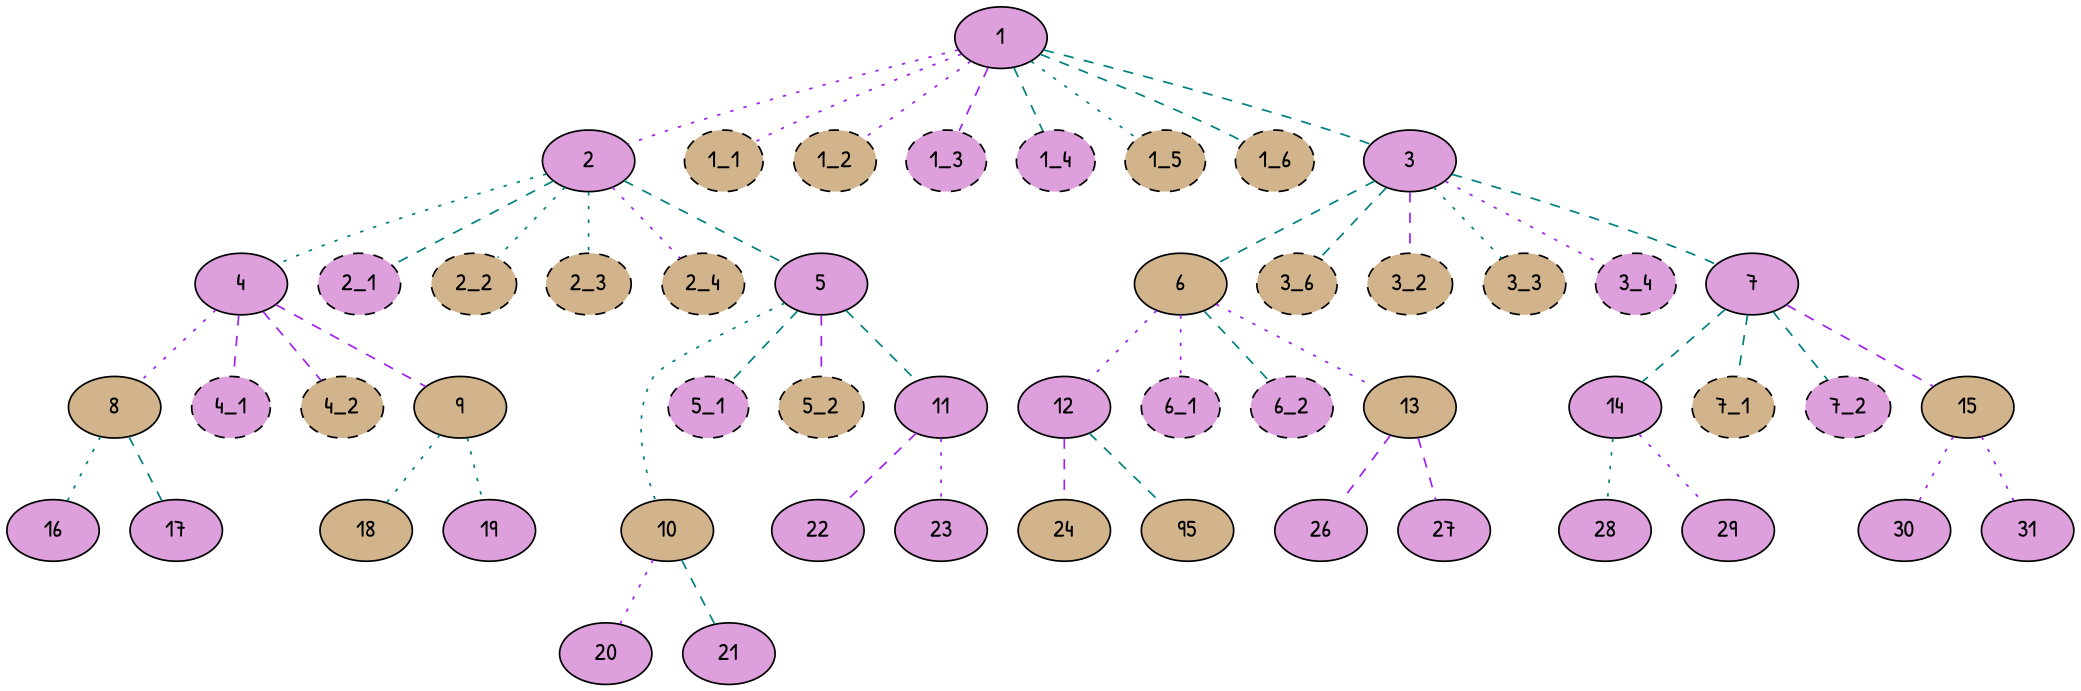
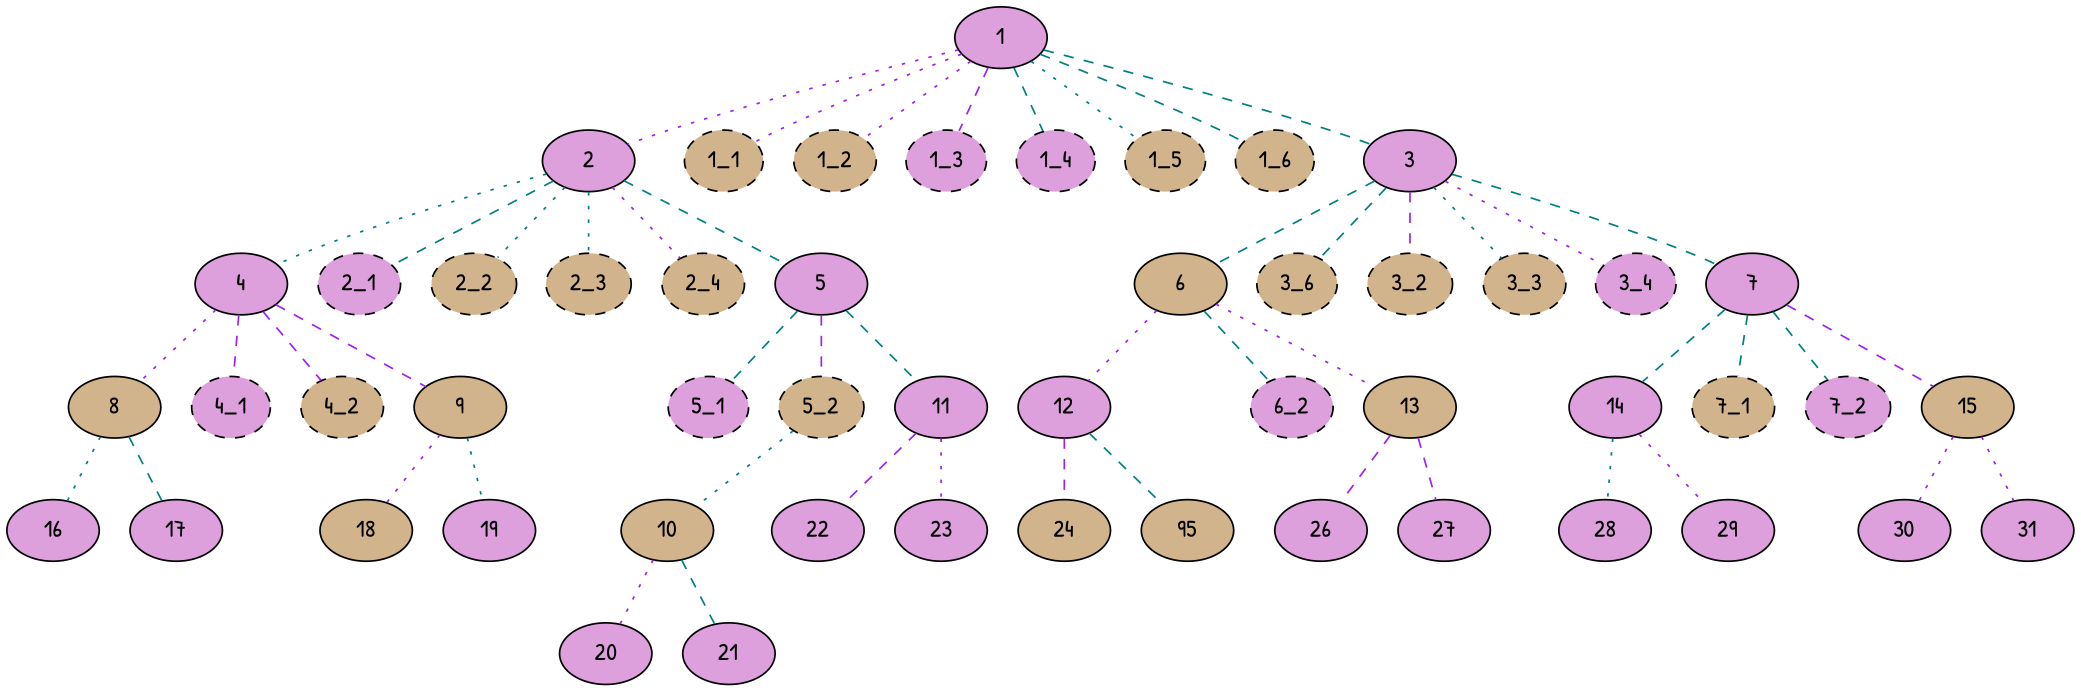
(662, 369) -> (745, 469)
(1181, 407) -> none
(413, 469) -> (413, 469)
